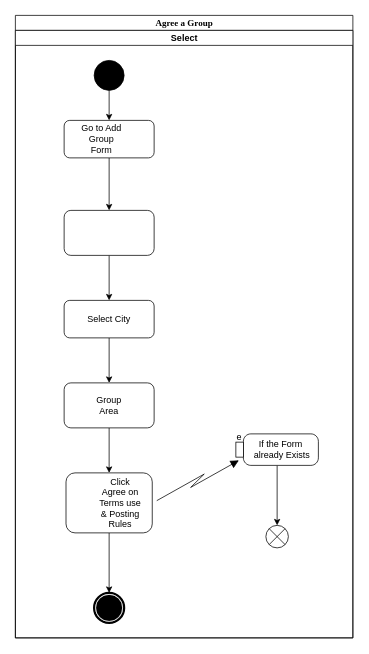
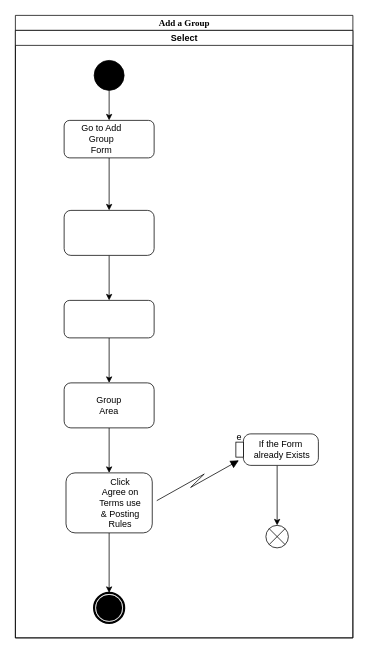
(185, 23) -> (185, 23)
(109, 319) -> none
